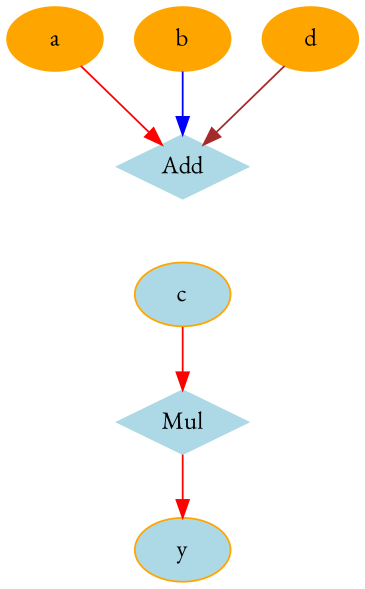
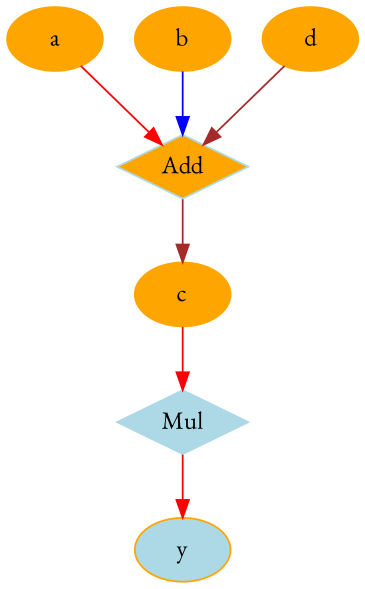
(183, 167) -> (183, 167)
none -> (183, 222)
(183, 294) -> (183, 294)
